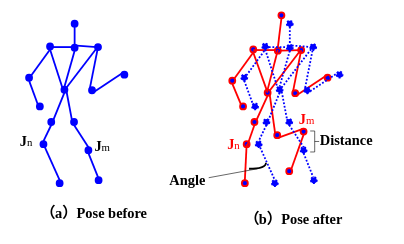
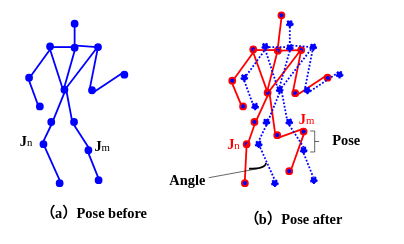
(347, 141) -> (347, 141)
